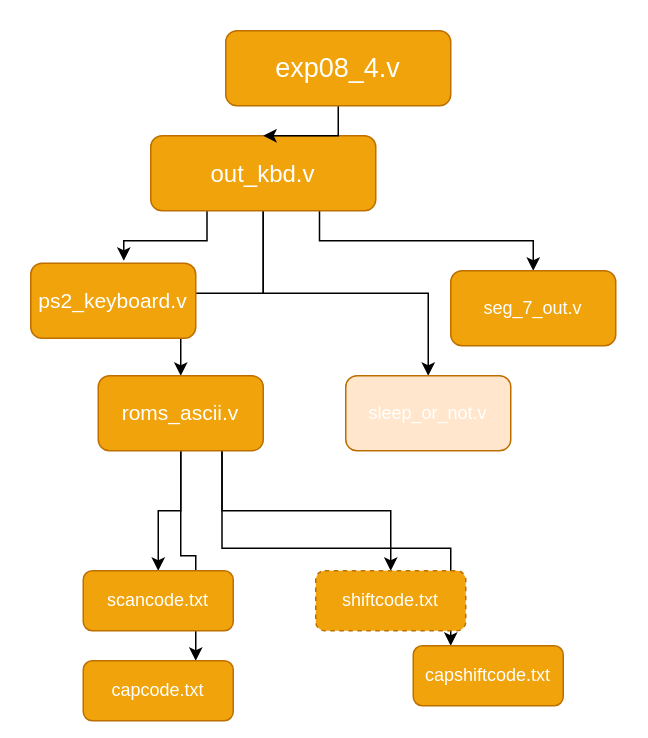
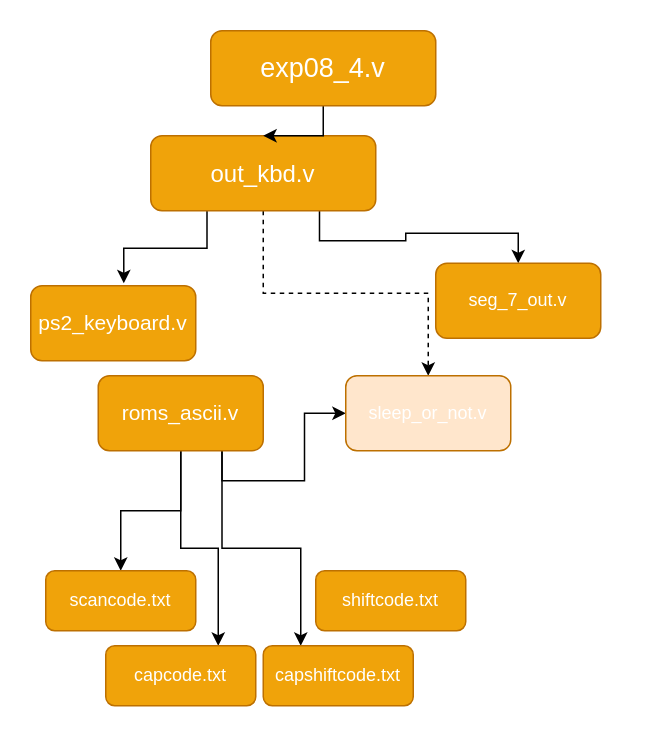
(338, 68) -> (323, 68)
(227, 293) -> none
(381, 293) -> (381, 293)
(113, 301) -> (113, 323)
(533, 308) -> (518, 301)
(332, 511) -> (305, 472)
(158, 601) -> (121, 601)
(391, 601) -> (391, 601)
(488, 676) -> (338, 676)
(158, 691) -> (181, 676)
